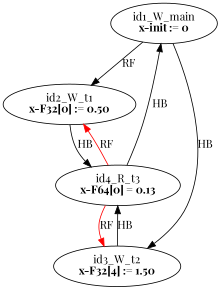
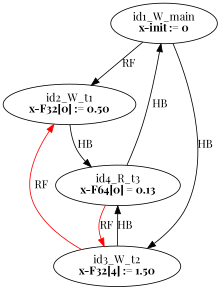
(99, 148) -> (32, 199)
